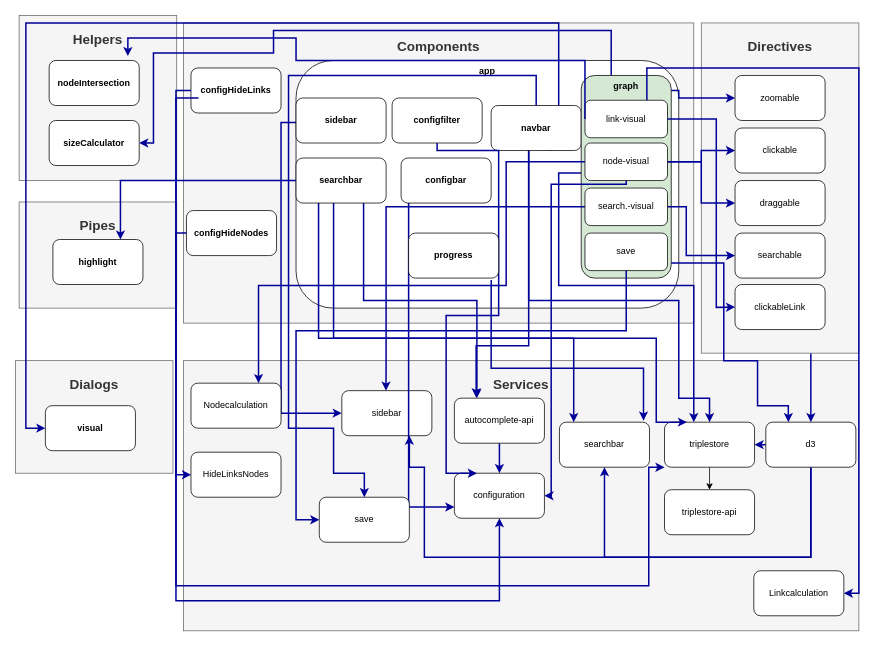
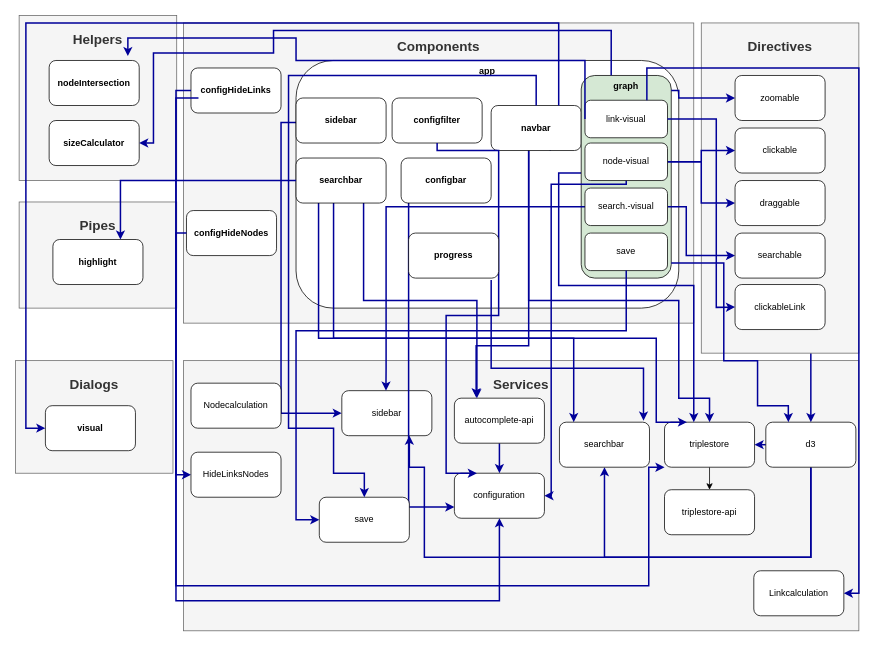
(438, 285) -> none
